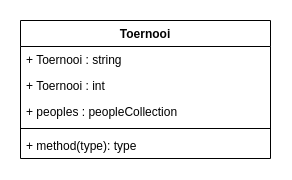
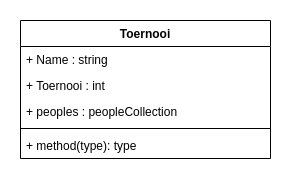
(80, 60) -> (69, 60)
